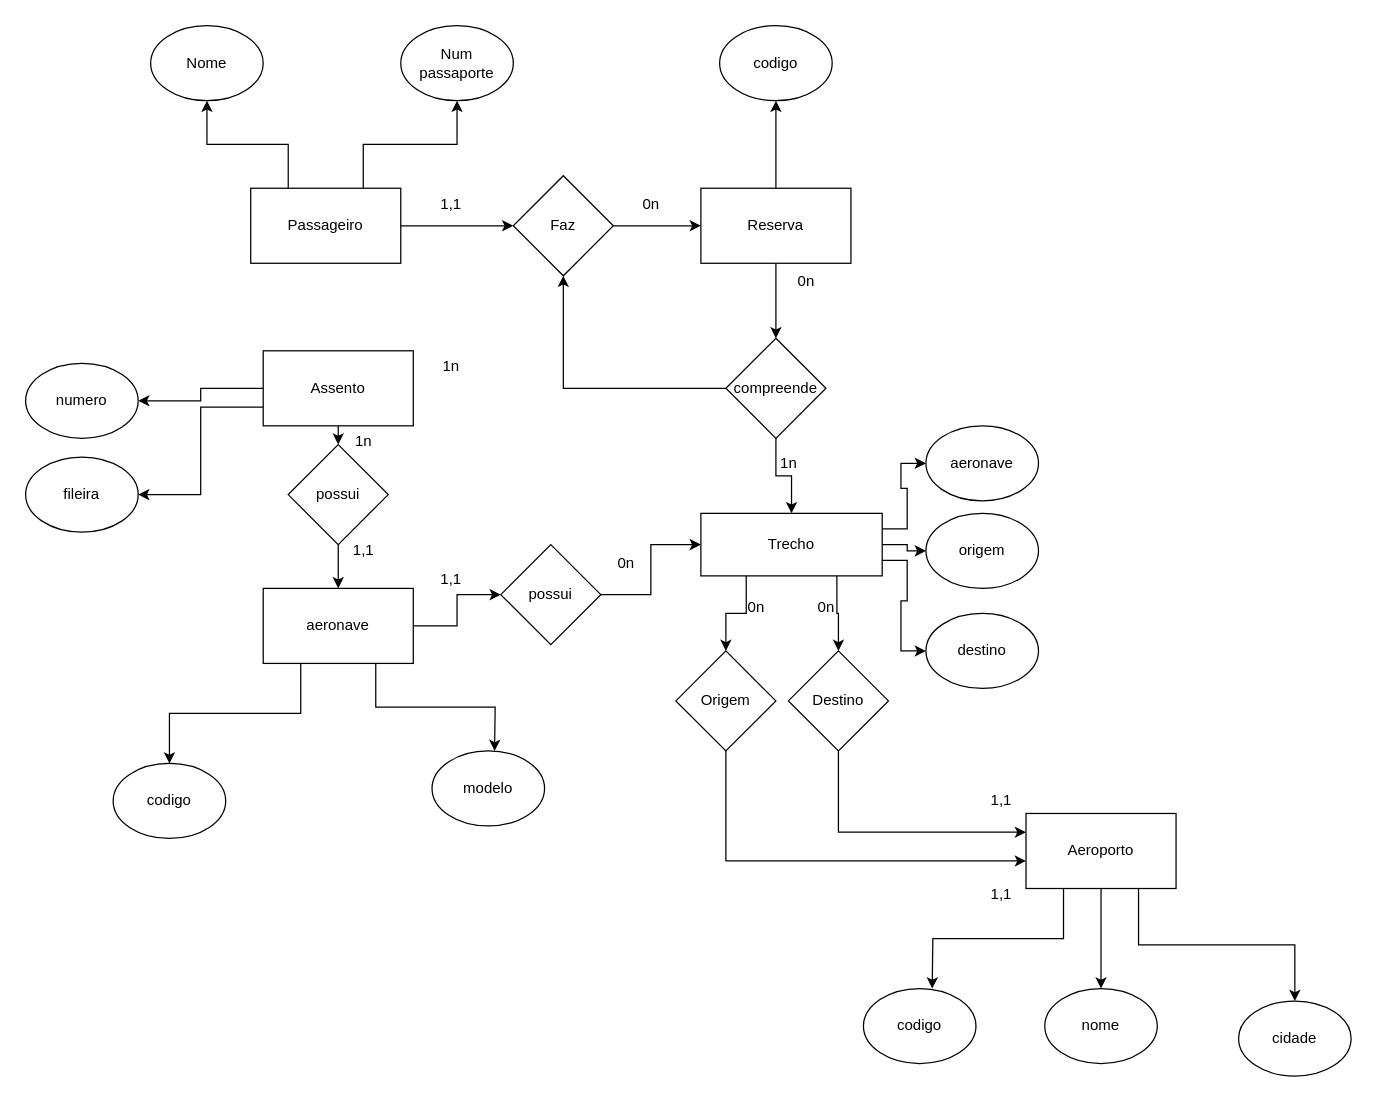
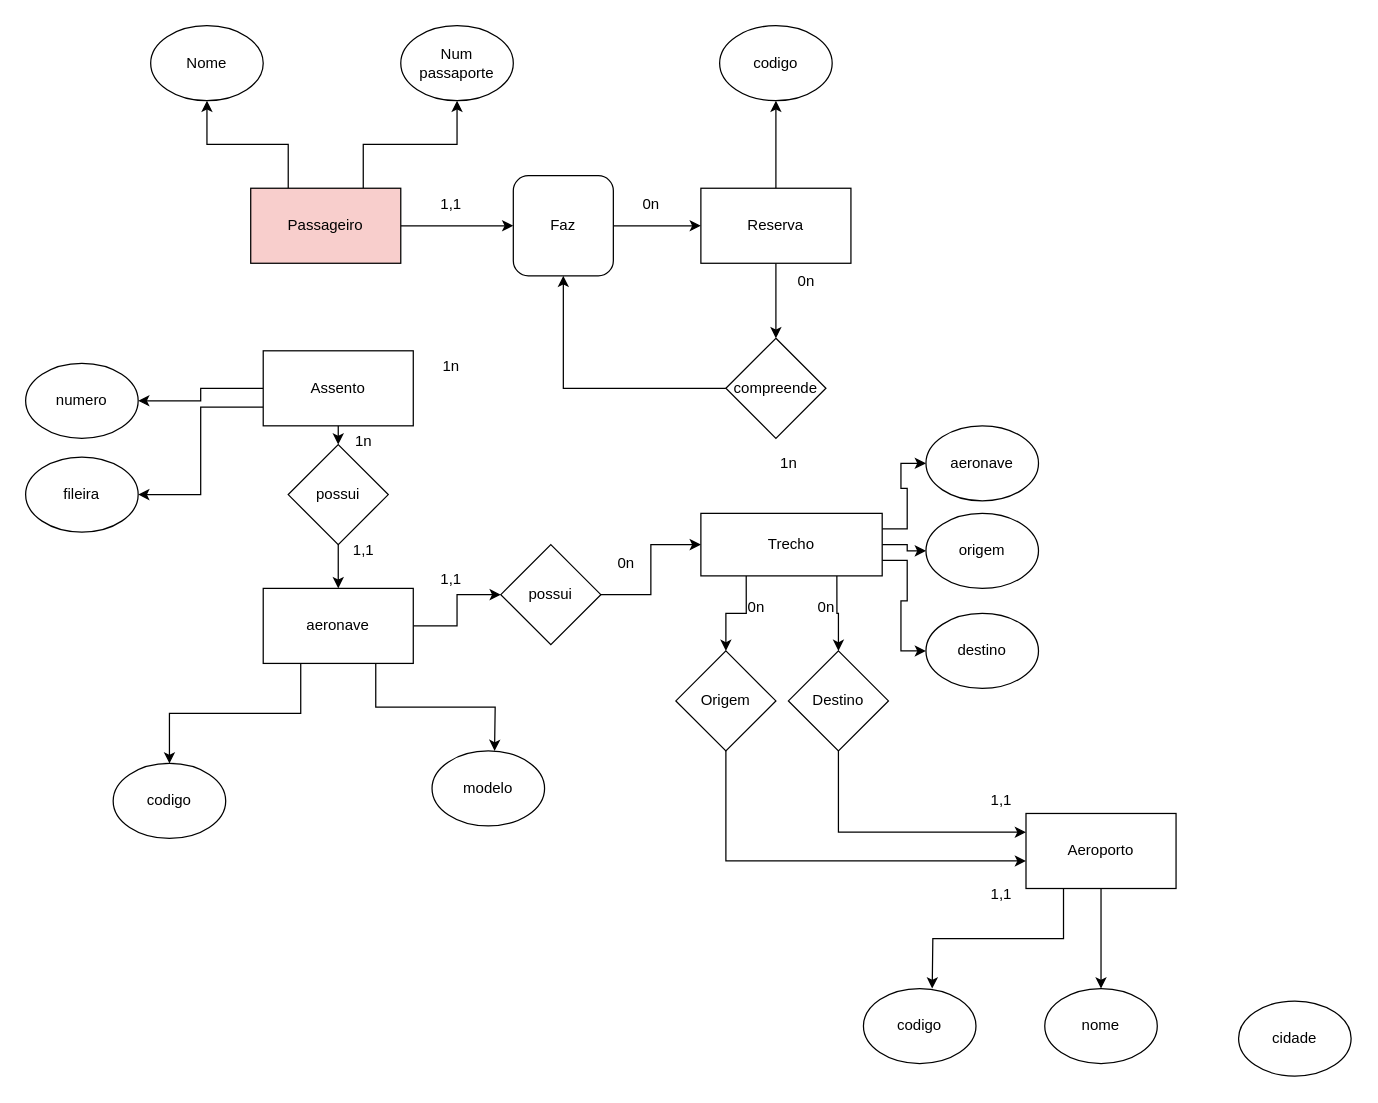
(326, 226) -> (326, 226)
(563, 226) -> (563, 226)
(779, 476) -> none
(1212, 944) -> none
